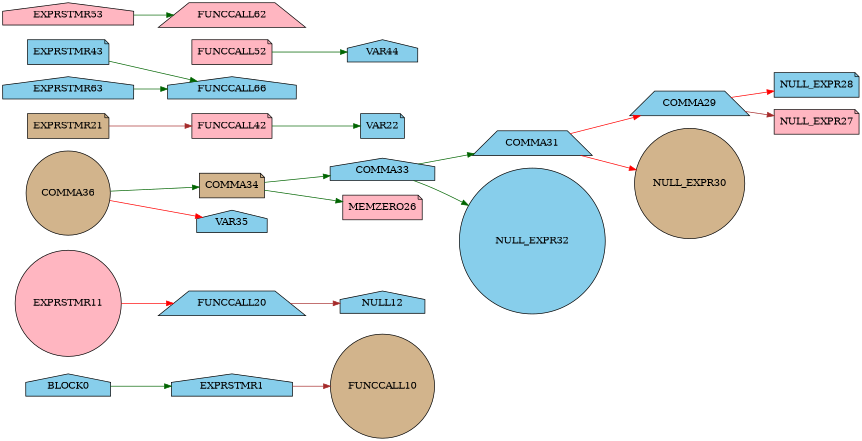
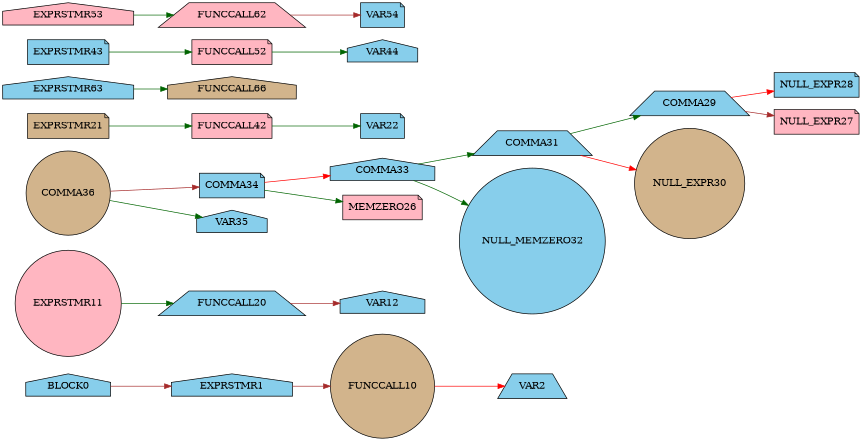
none -> (382, 15)
(150, 70) -> (147, 52)
(232, 89) -> (232, 89)
(147, 126) -> (147, 126)
(602, 126) -> (602, 126)
(294, 179) -> (294, 179)
(232, 186) -> (232, 186)
(151, 189) -> (151, 189)
(153, 208) -> (153, 208)
(532, 241) -> (532, 241)
(144, 303) -> (144, 303)
(382, 303) -> (382, 303)
(137, 386) -> (137, 386)
none -> (532, 386)
